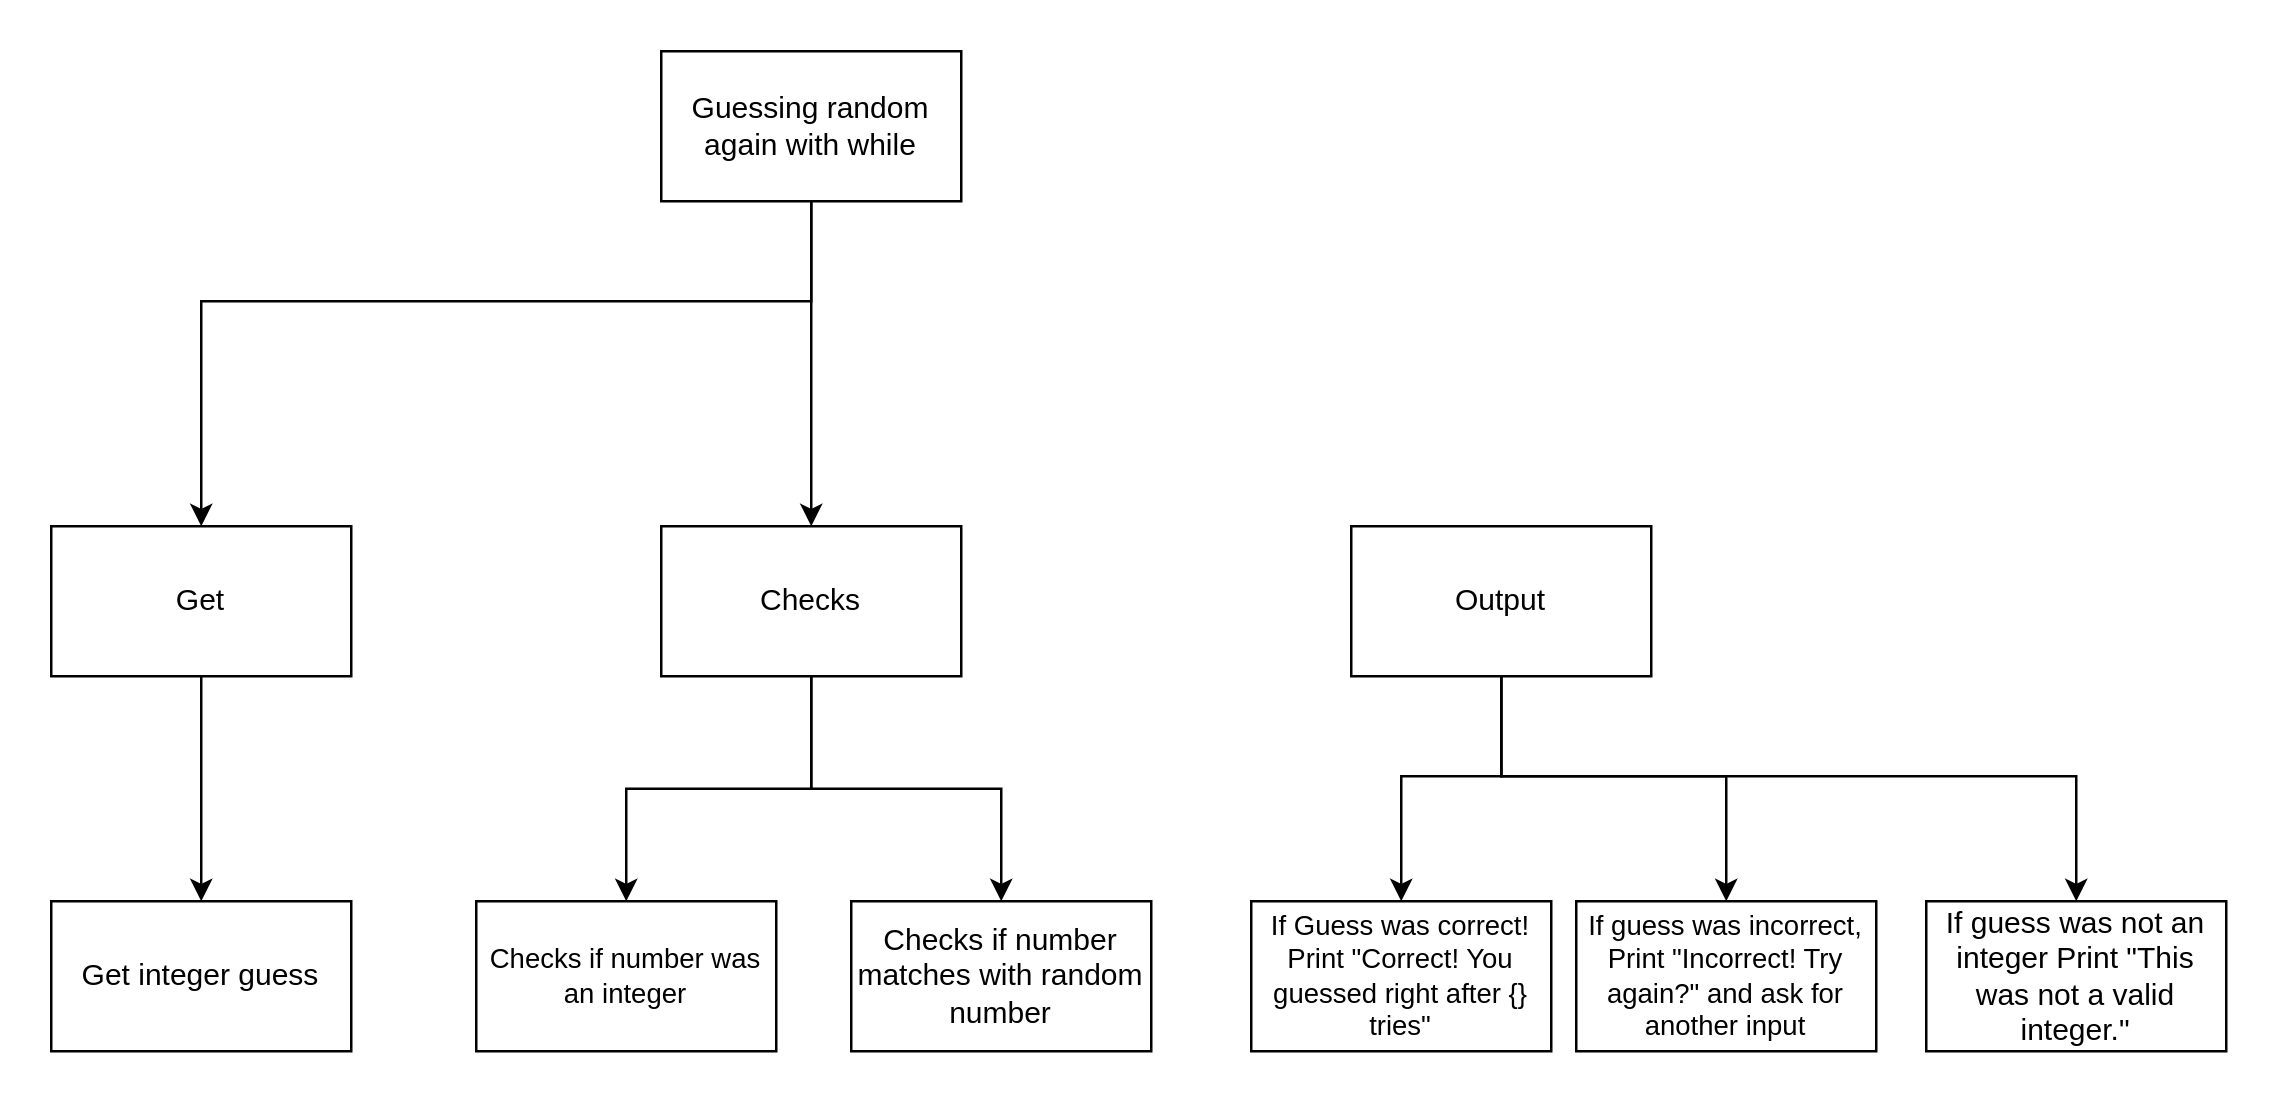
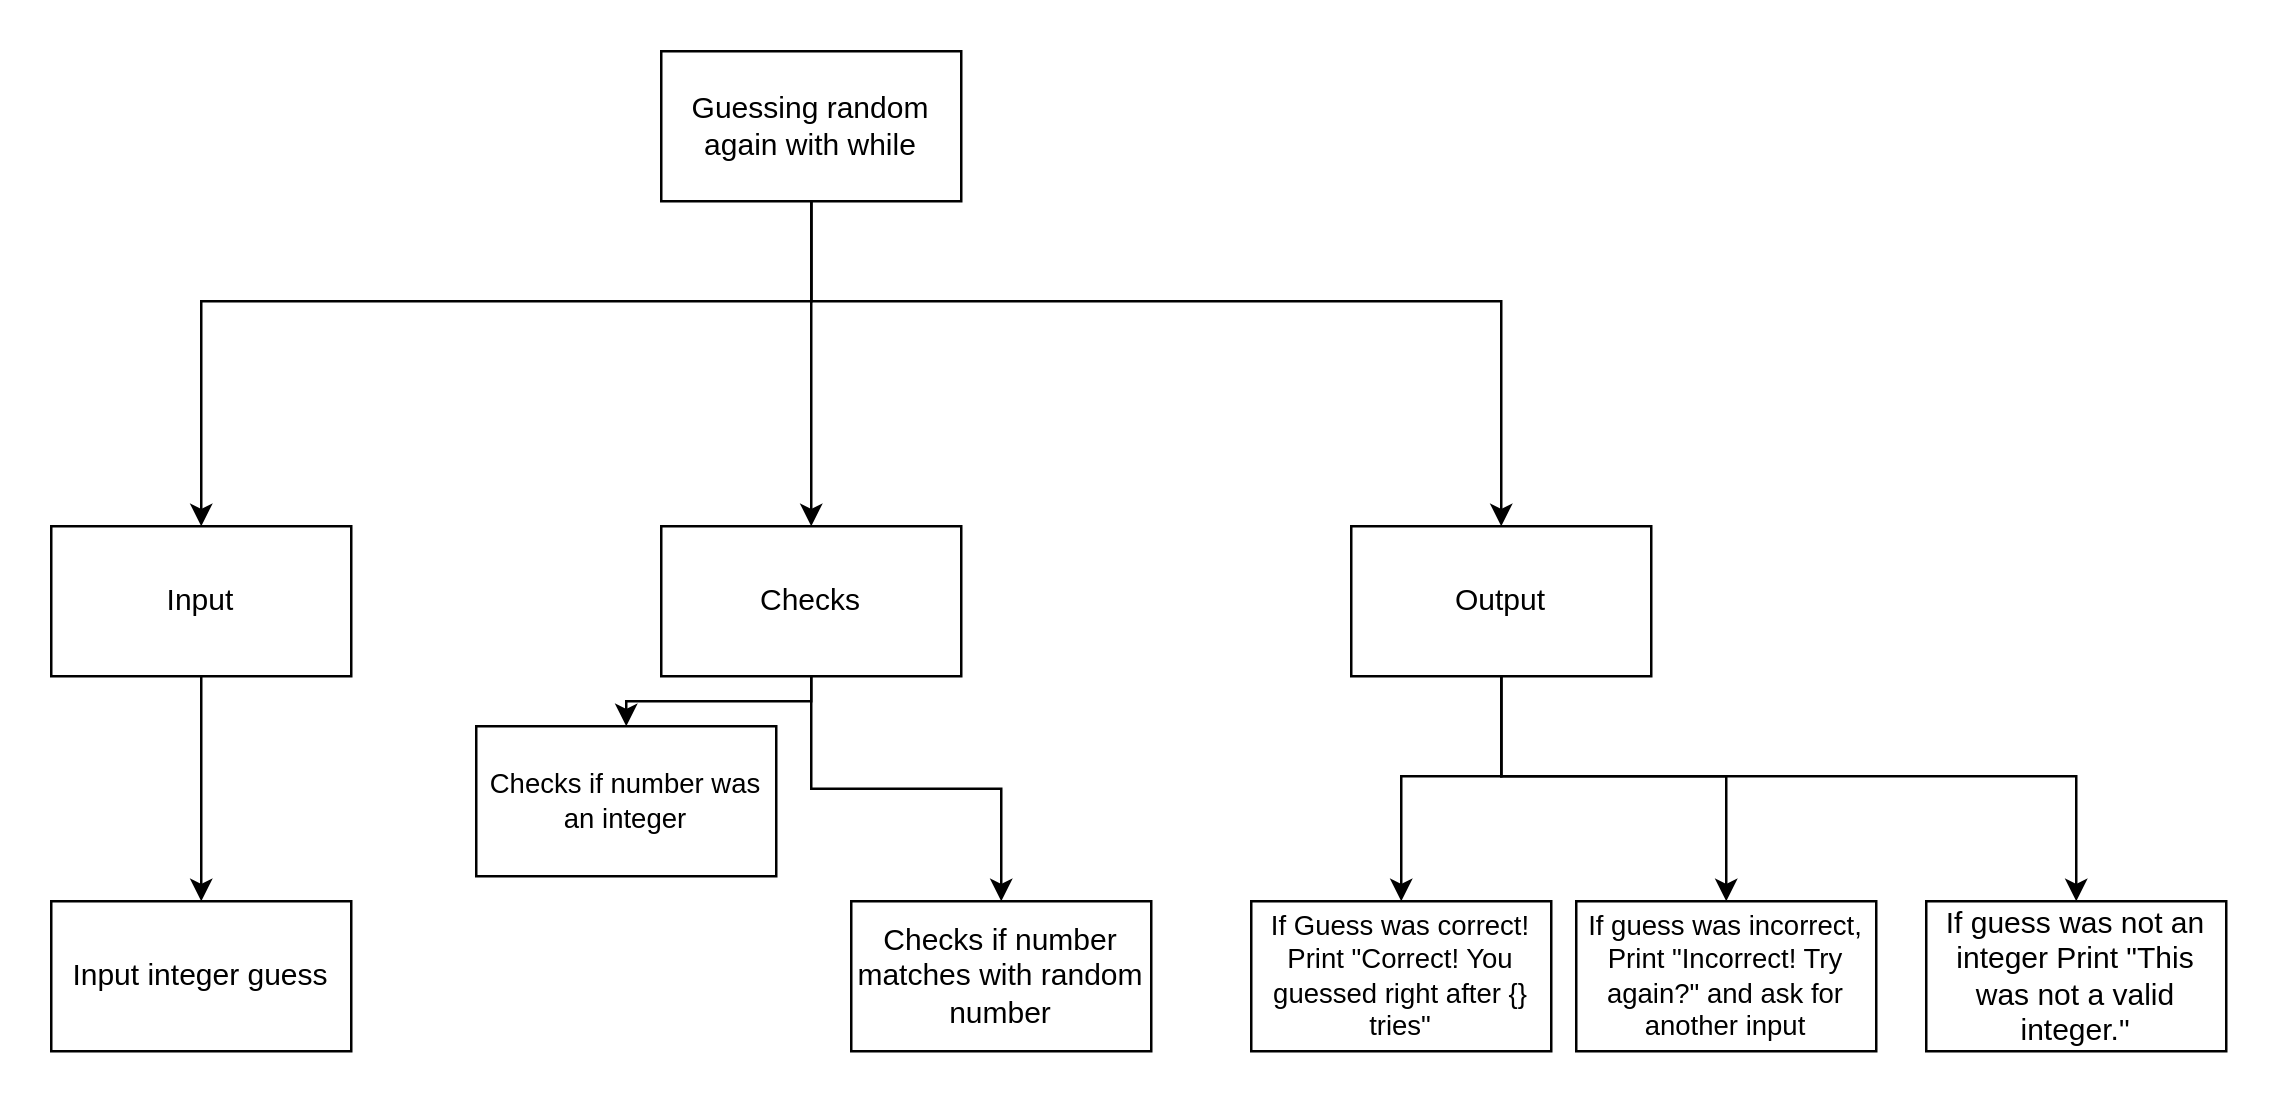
none -> (1263, 301)
(201, 601) -> (201, 601)
(201, 976) -> (201, 976)
(626, 976) -> (626, 801)
